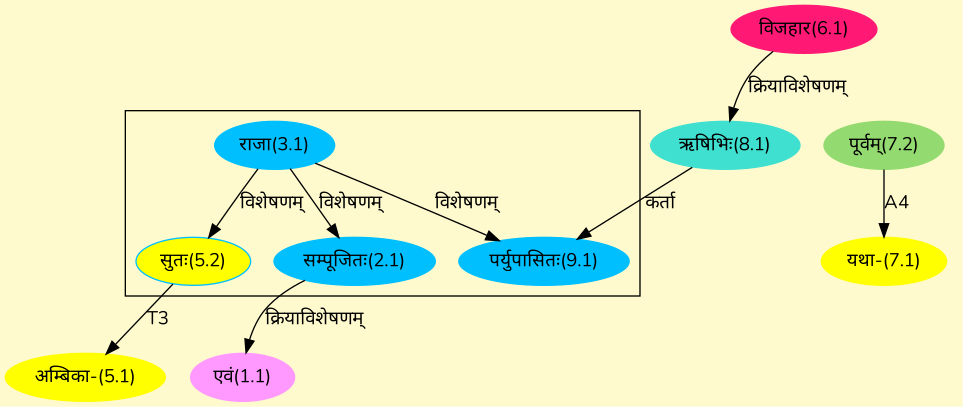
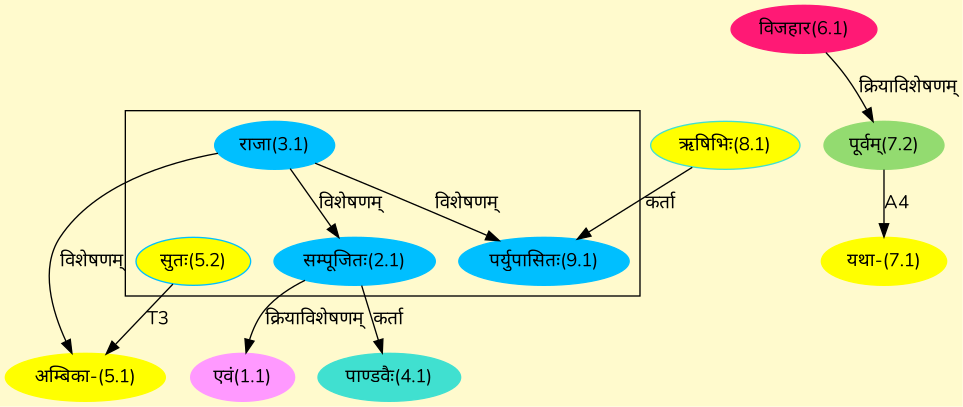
(749, 76) -> (848, 80)
(725, 145) -> (725, 145)
(237, 198) -> (85, 210)
none -> (389, 377)
